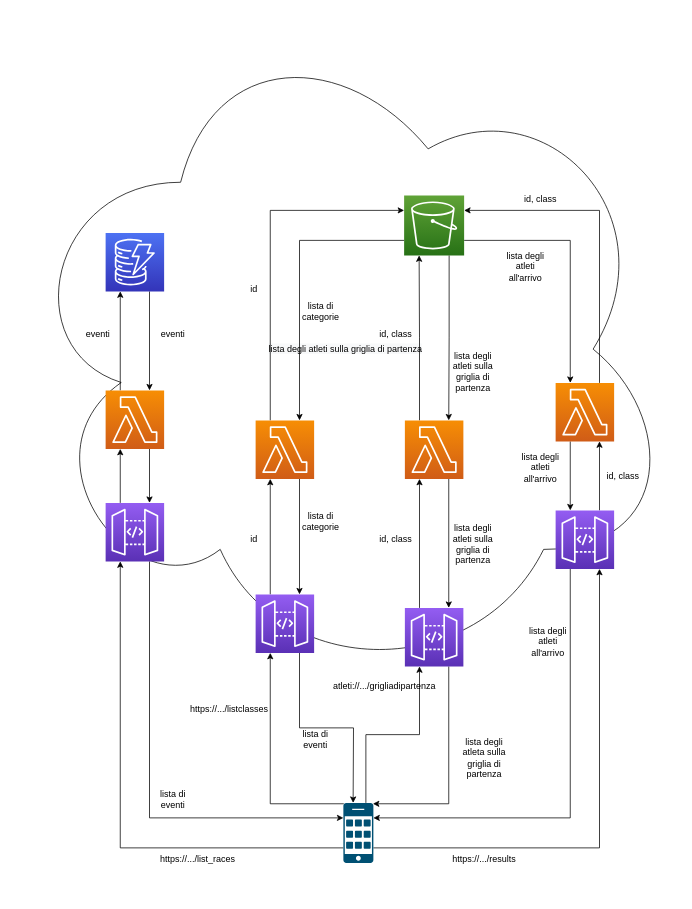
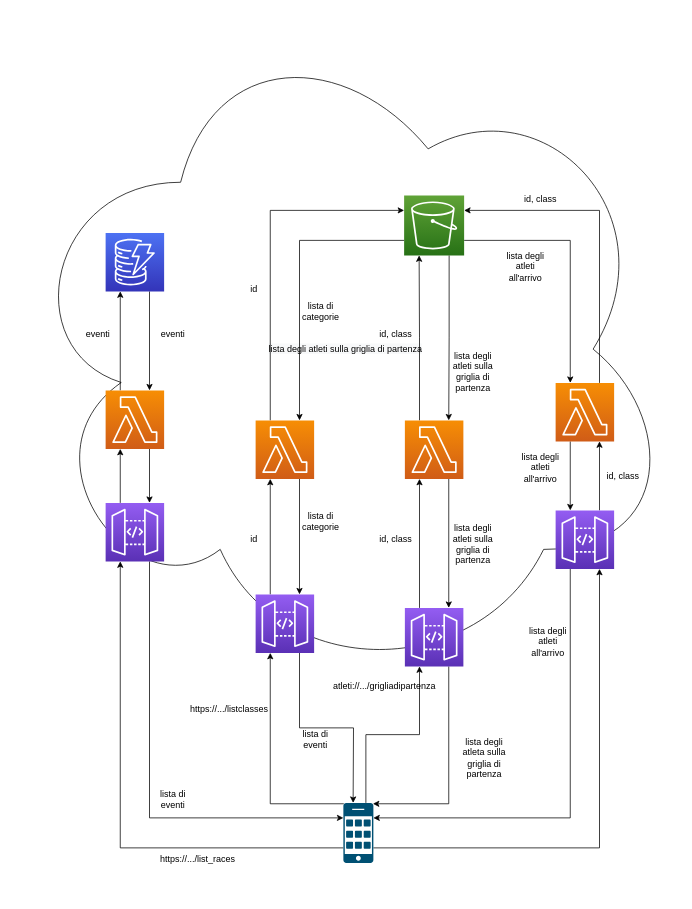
(484, 859) -> none
